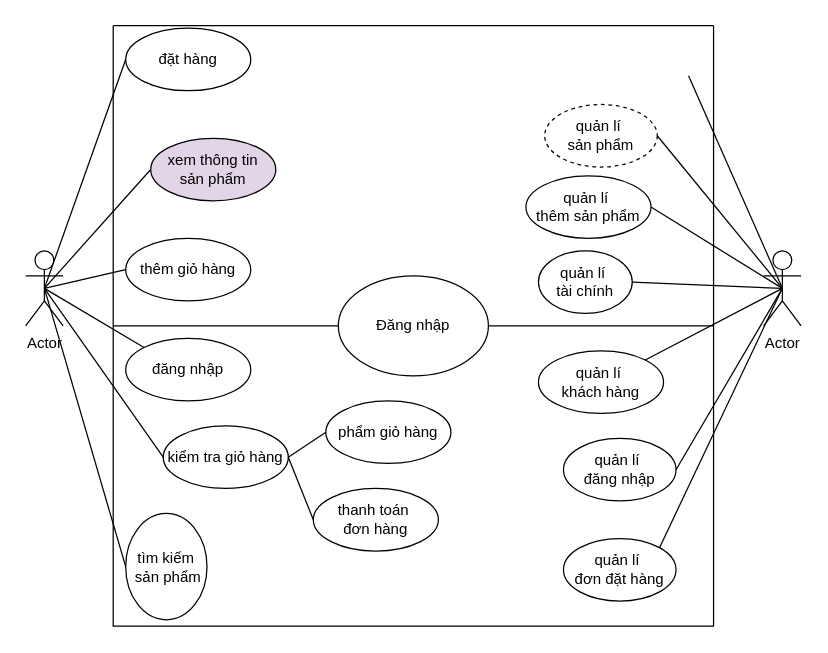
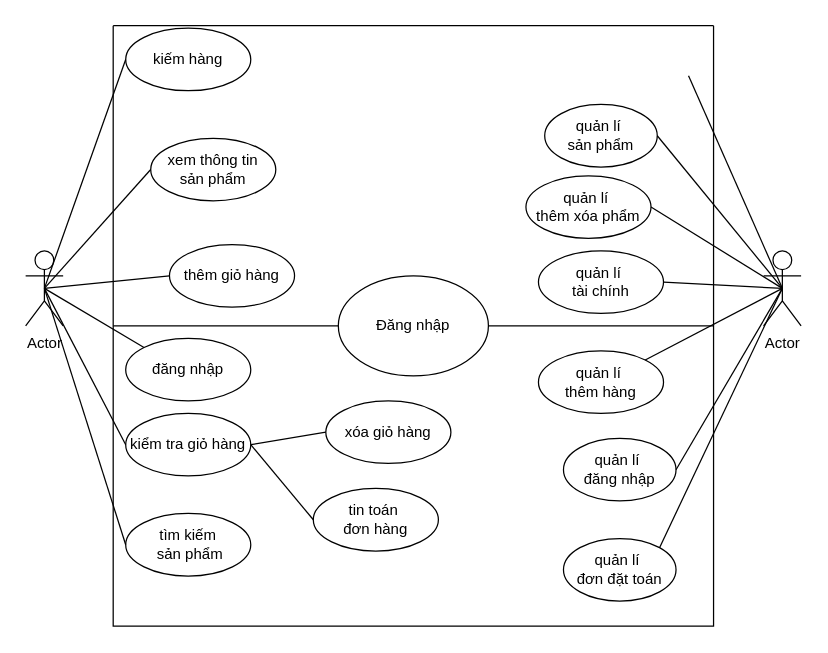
(188, 59) -> (188, 59)
(601, 136) -> (601, 136)
(213, 169) -> (213, 169)
(588, 207) -> (588, 207)
(188, 269) -> (232, 276)
(585, 282) -> (601, 282)
(601, 382) -> (601, 382)
(388, 432) -> (388, 432)
(226, 457) -> (188, 444)
(376, 519) -> (376, 519)
(166, 566) -> (188, 544)
(619, 569) -> (619, 569)
